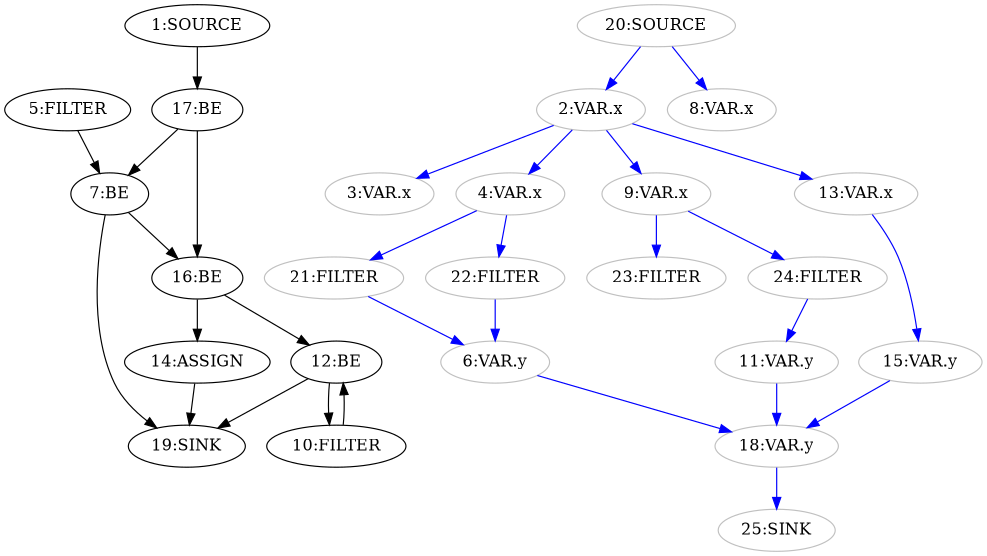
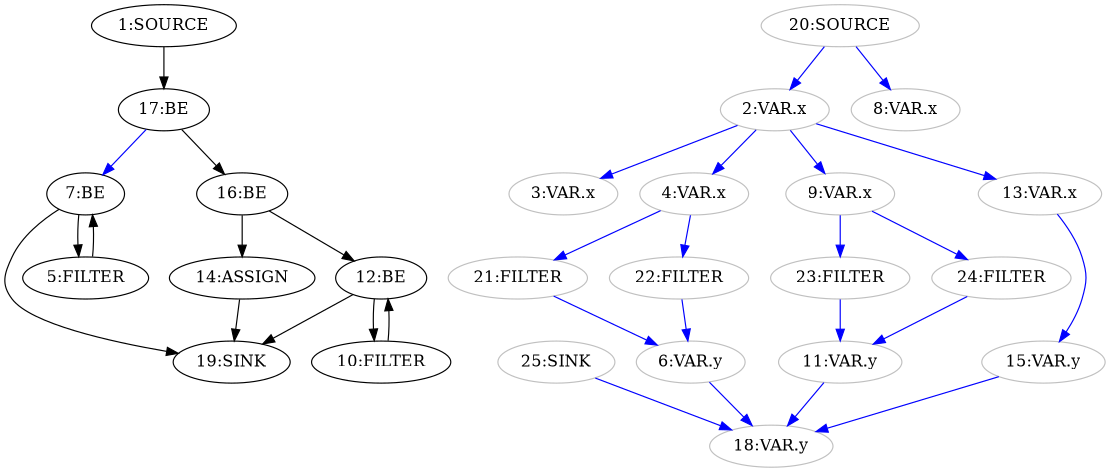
(158, 148) -> (129, 148)
(149, 231) -> (78, 230)
none -> (840, 314)
(777, 483) -> (658, 402)
